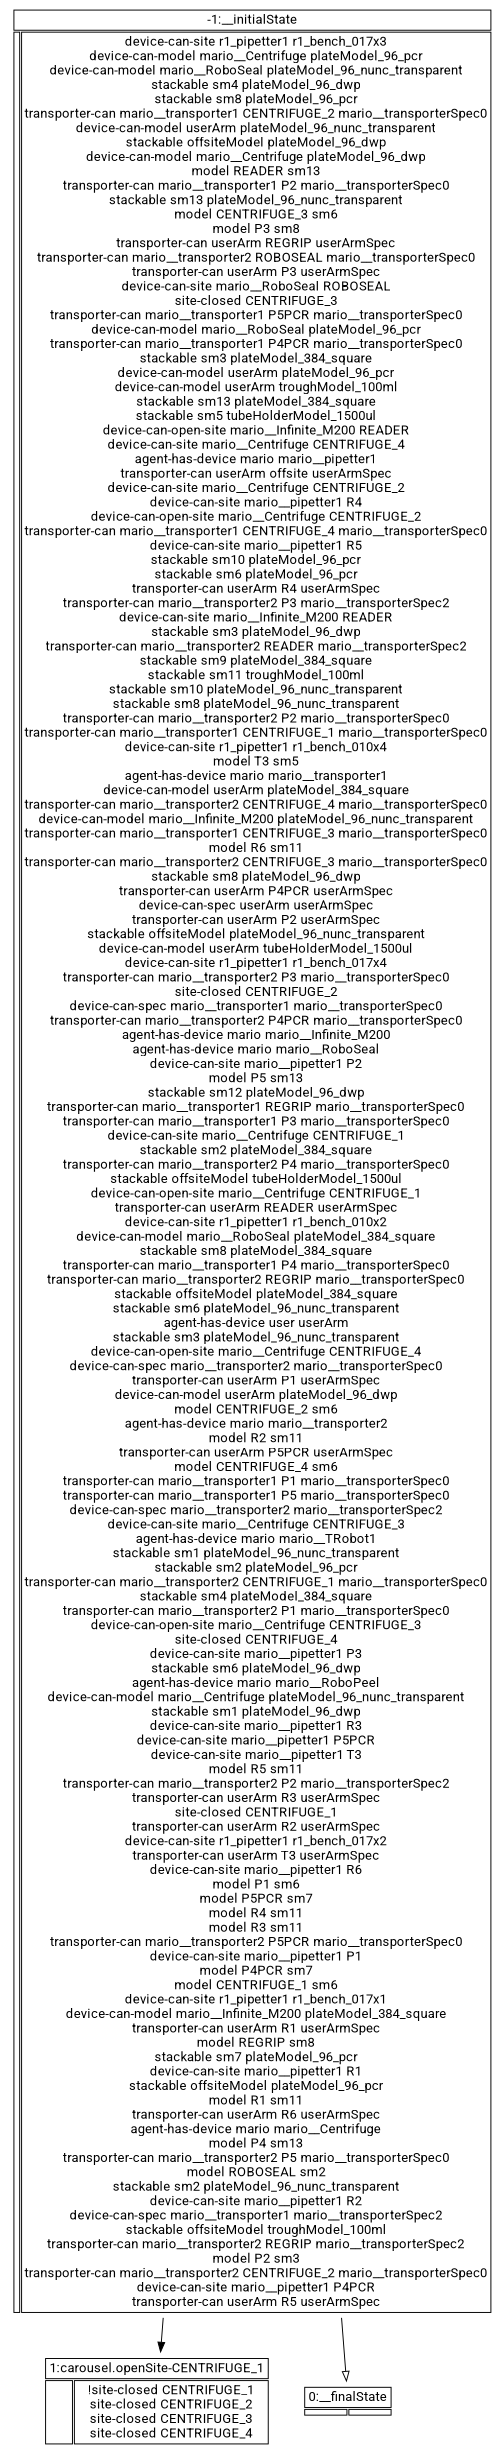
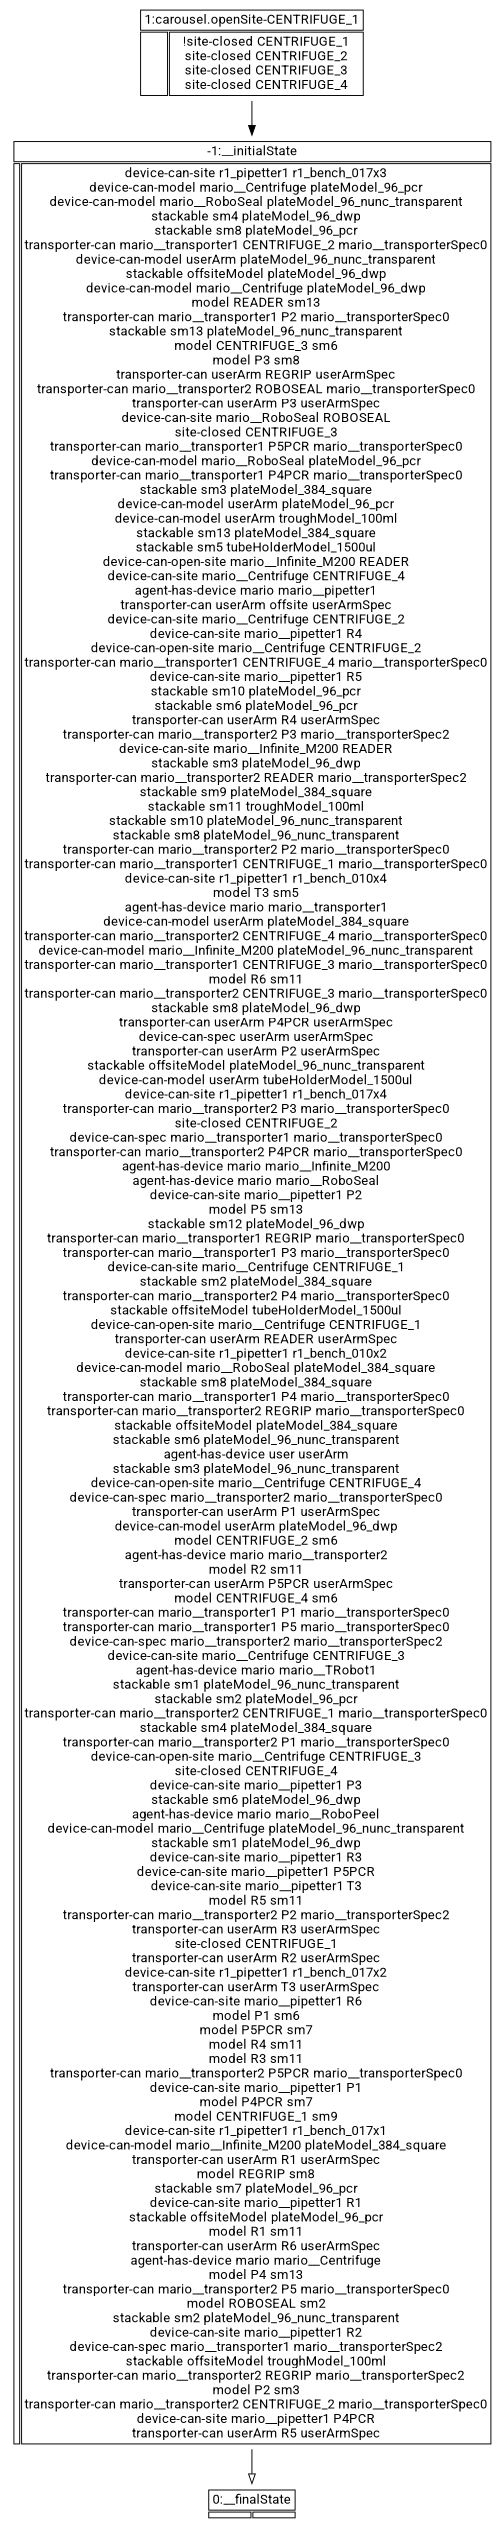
(256, 1985) -> (256, 2117)
(162, 2330) -> (252, 113)
